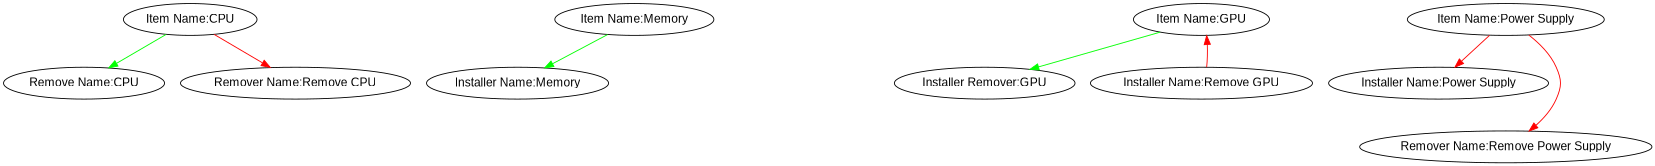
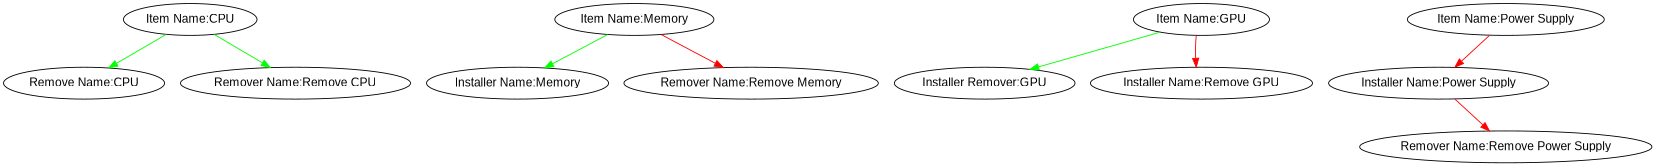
(238, 49) -> (238, 49)
(1207, 56) -> (1196, 47)
(1560, 79) -> (1469, 112)
none -> (751, 83)
